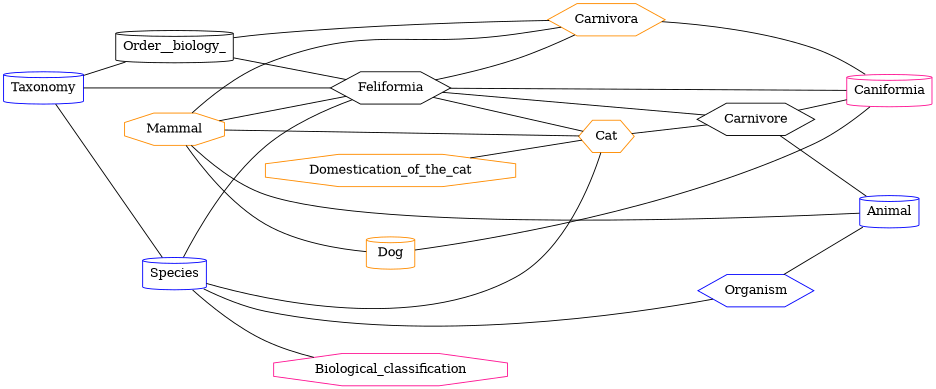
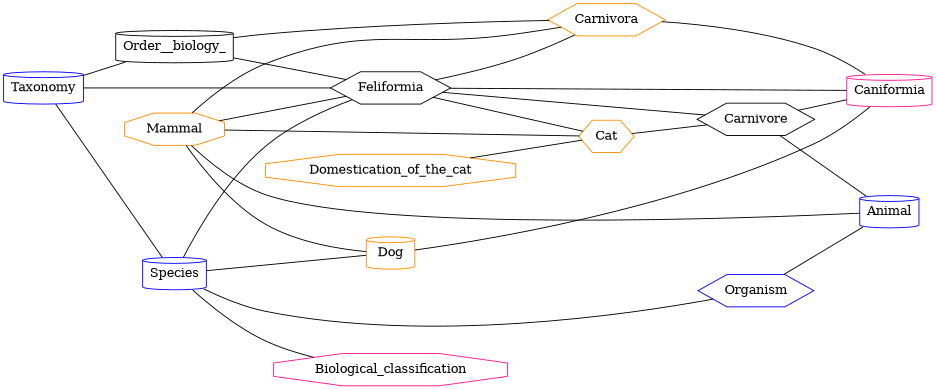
(439, 303) -> (286, 263)
